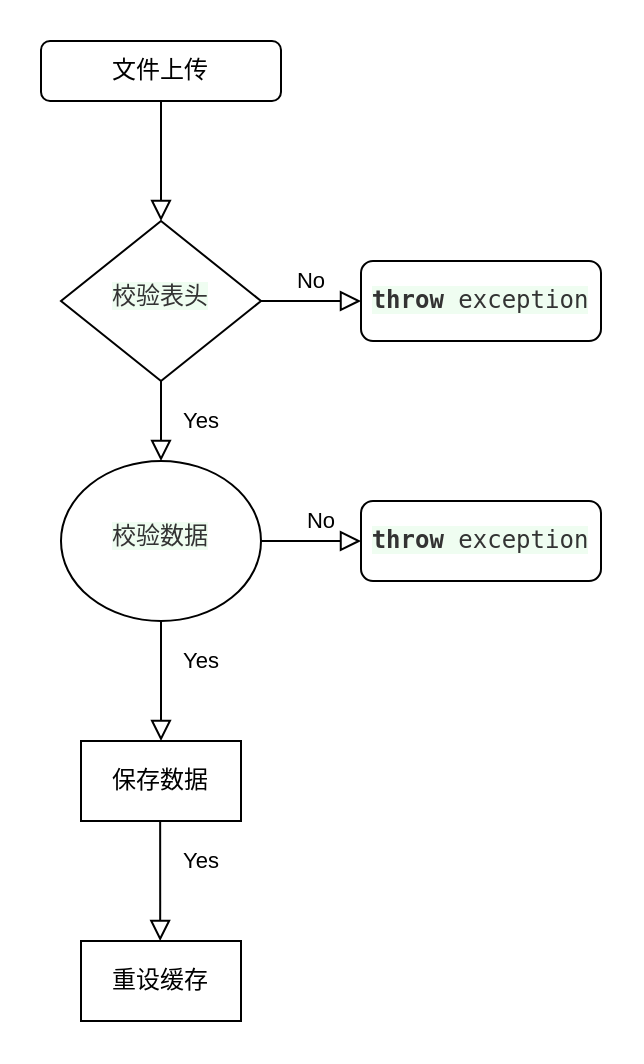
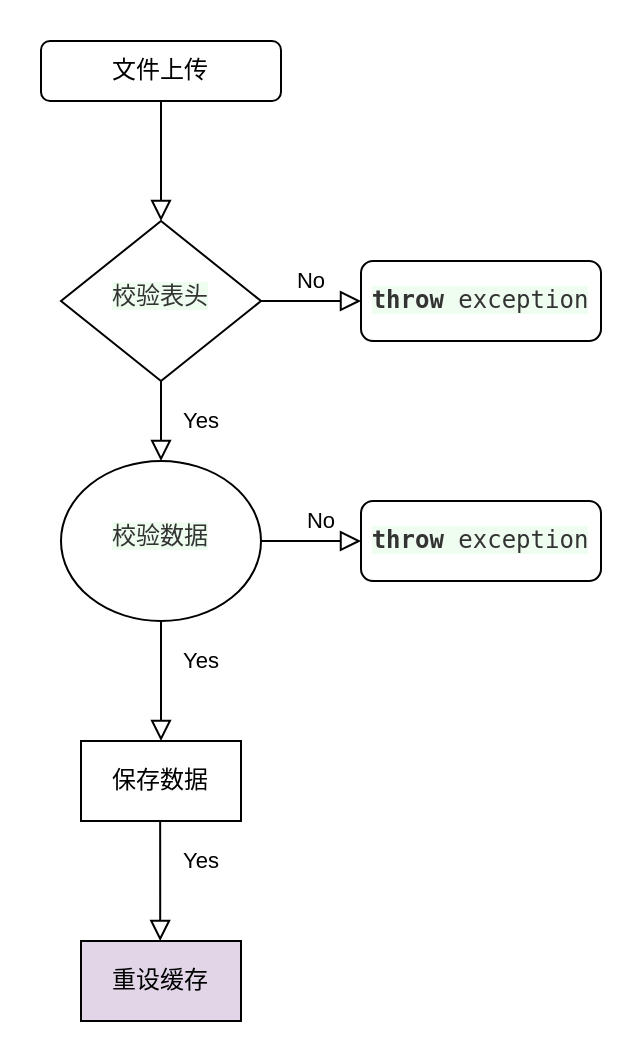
(161, 981) -> (161, 981)
